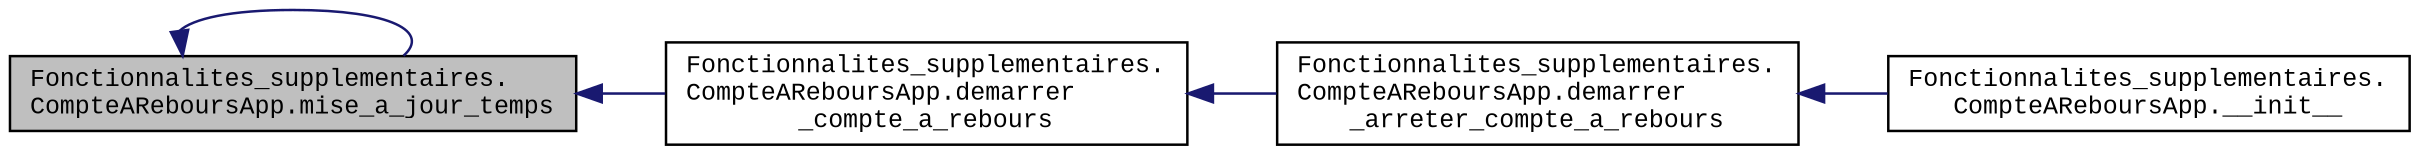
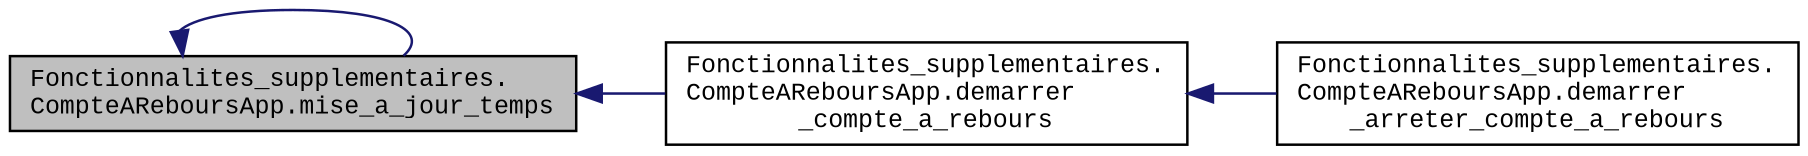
(2149, 94) -> none
